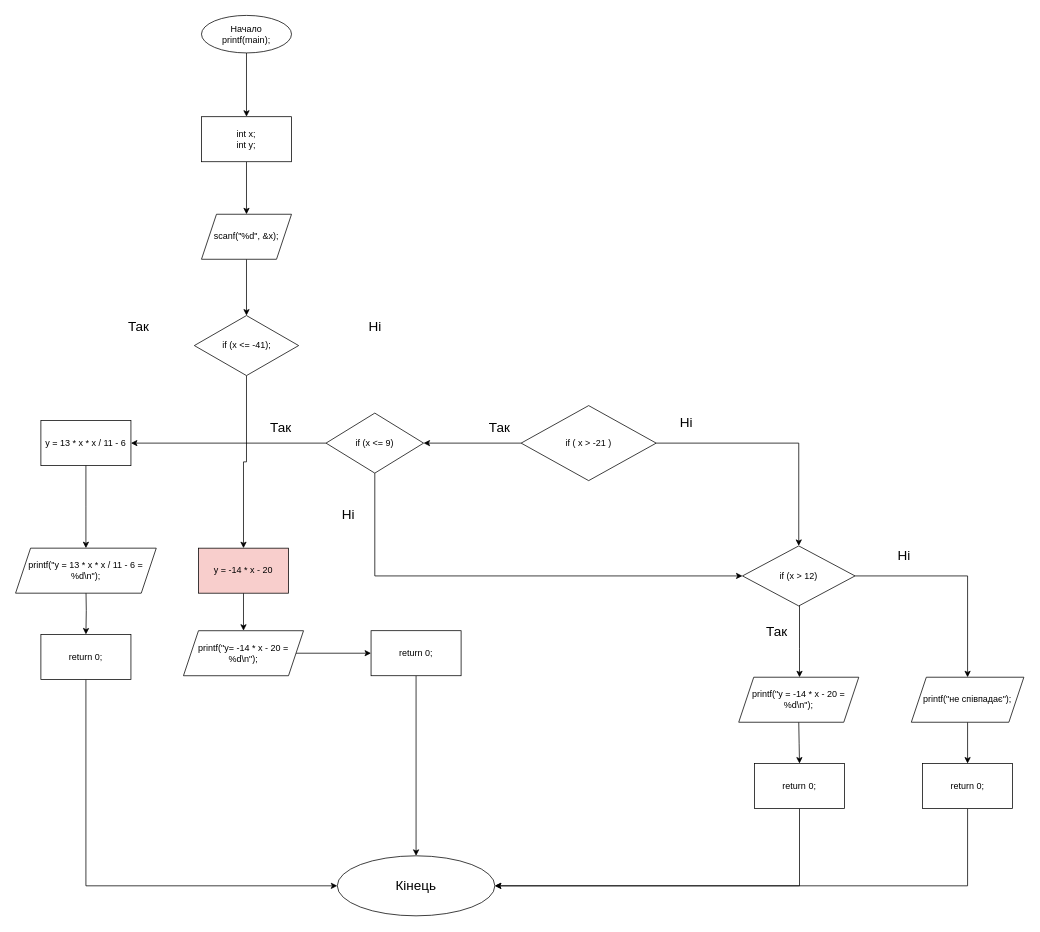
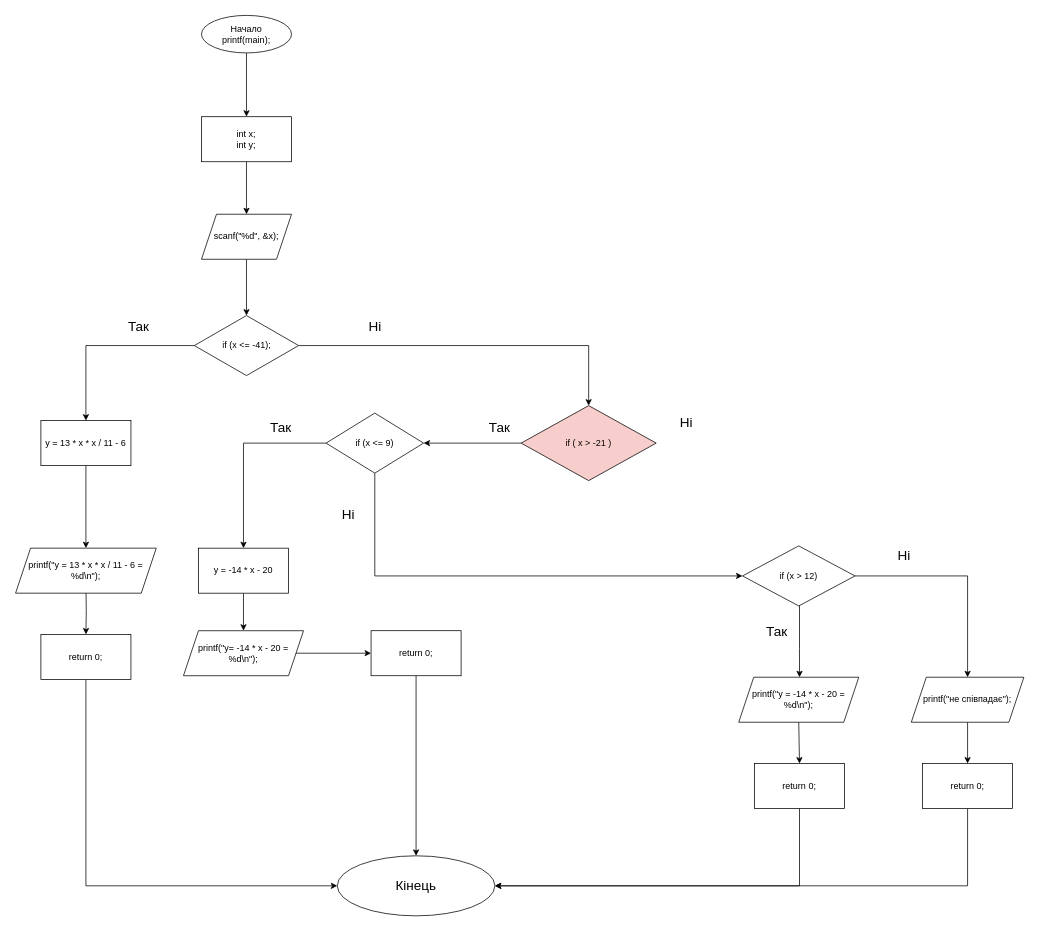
none -> (471, 345)
(246, 419) -> (139, 345)
(244, 443) -> (243, 448)
(588, 443) -> (588, 443)
(798, 490) -> none
(243, 570) -> (243, 570)
